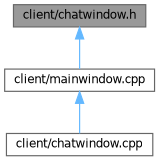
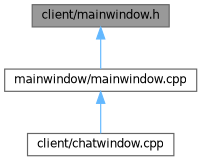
(80, 16) -> (101, 16)
(80, 80) -> (101, 80)
